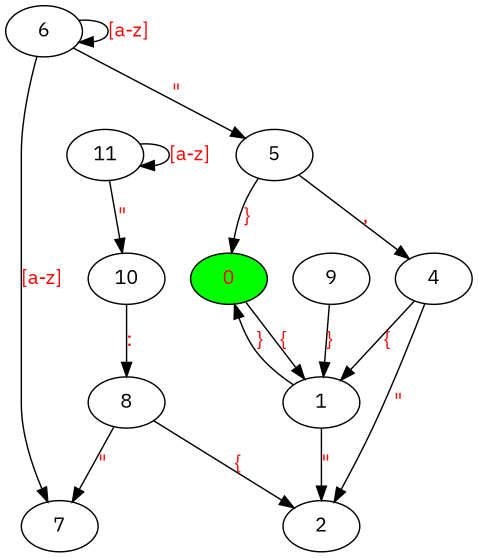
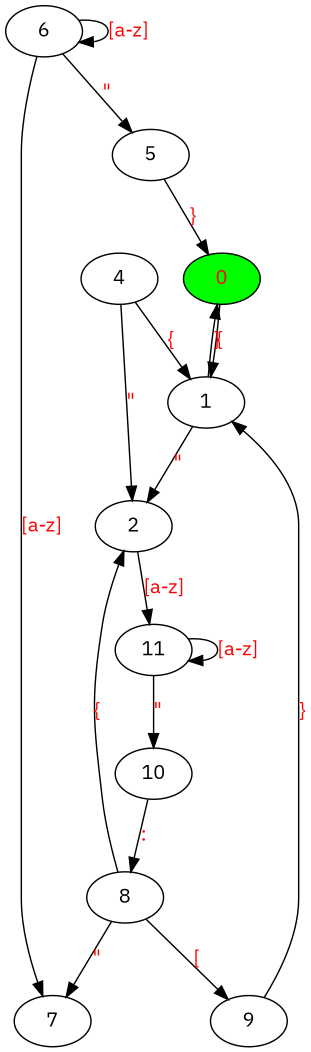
(348, 213) -> none
none -> (142, 581)
none -> (182, 954)
